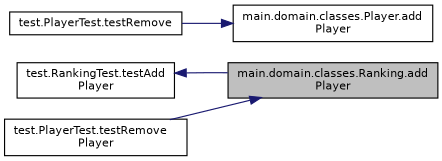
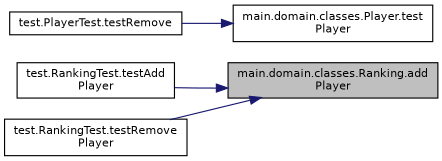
(333, 23) -> (333, 23)
(207, 73) -> (195, 88)
(96, 137) -> (96, 137)
